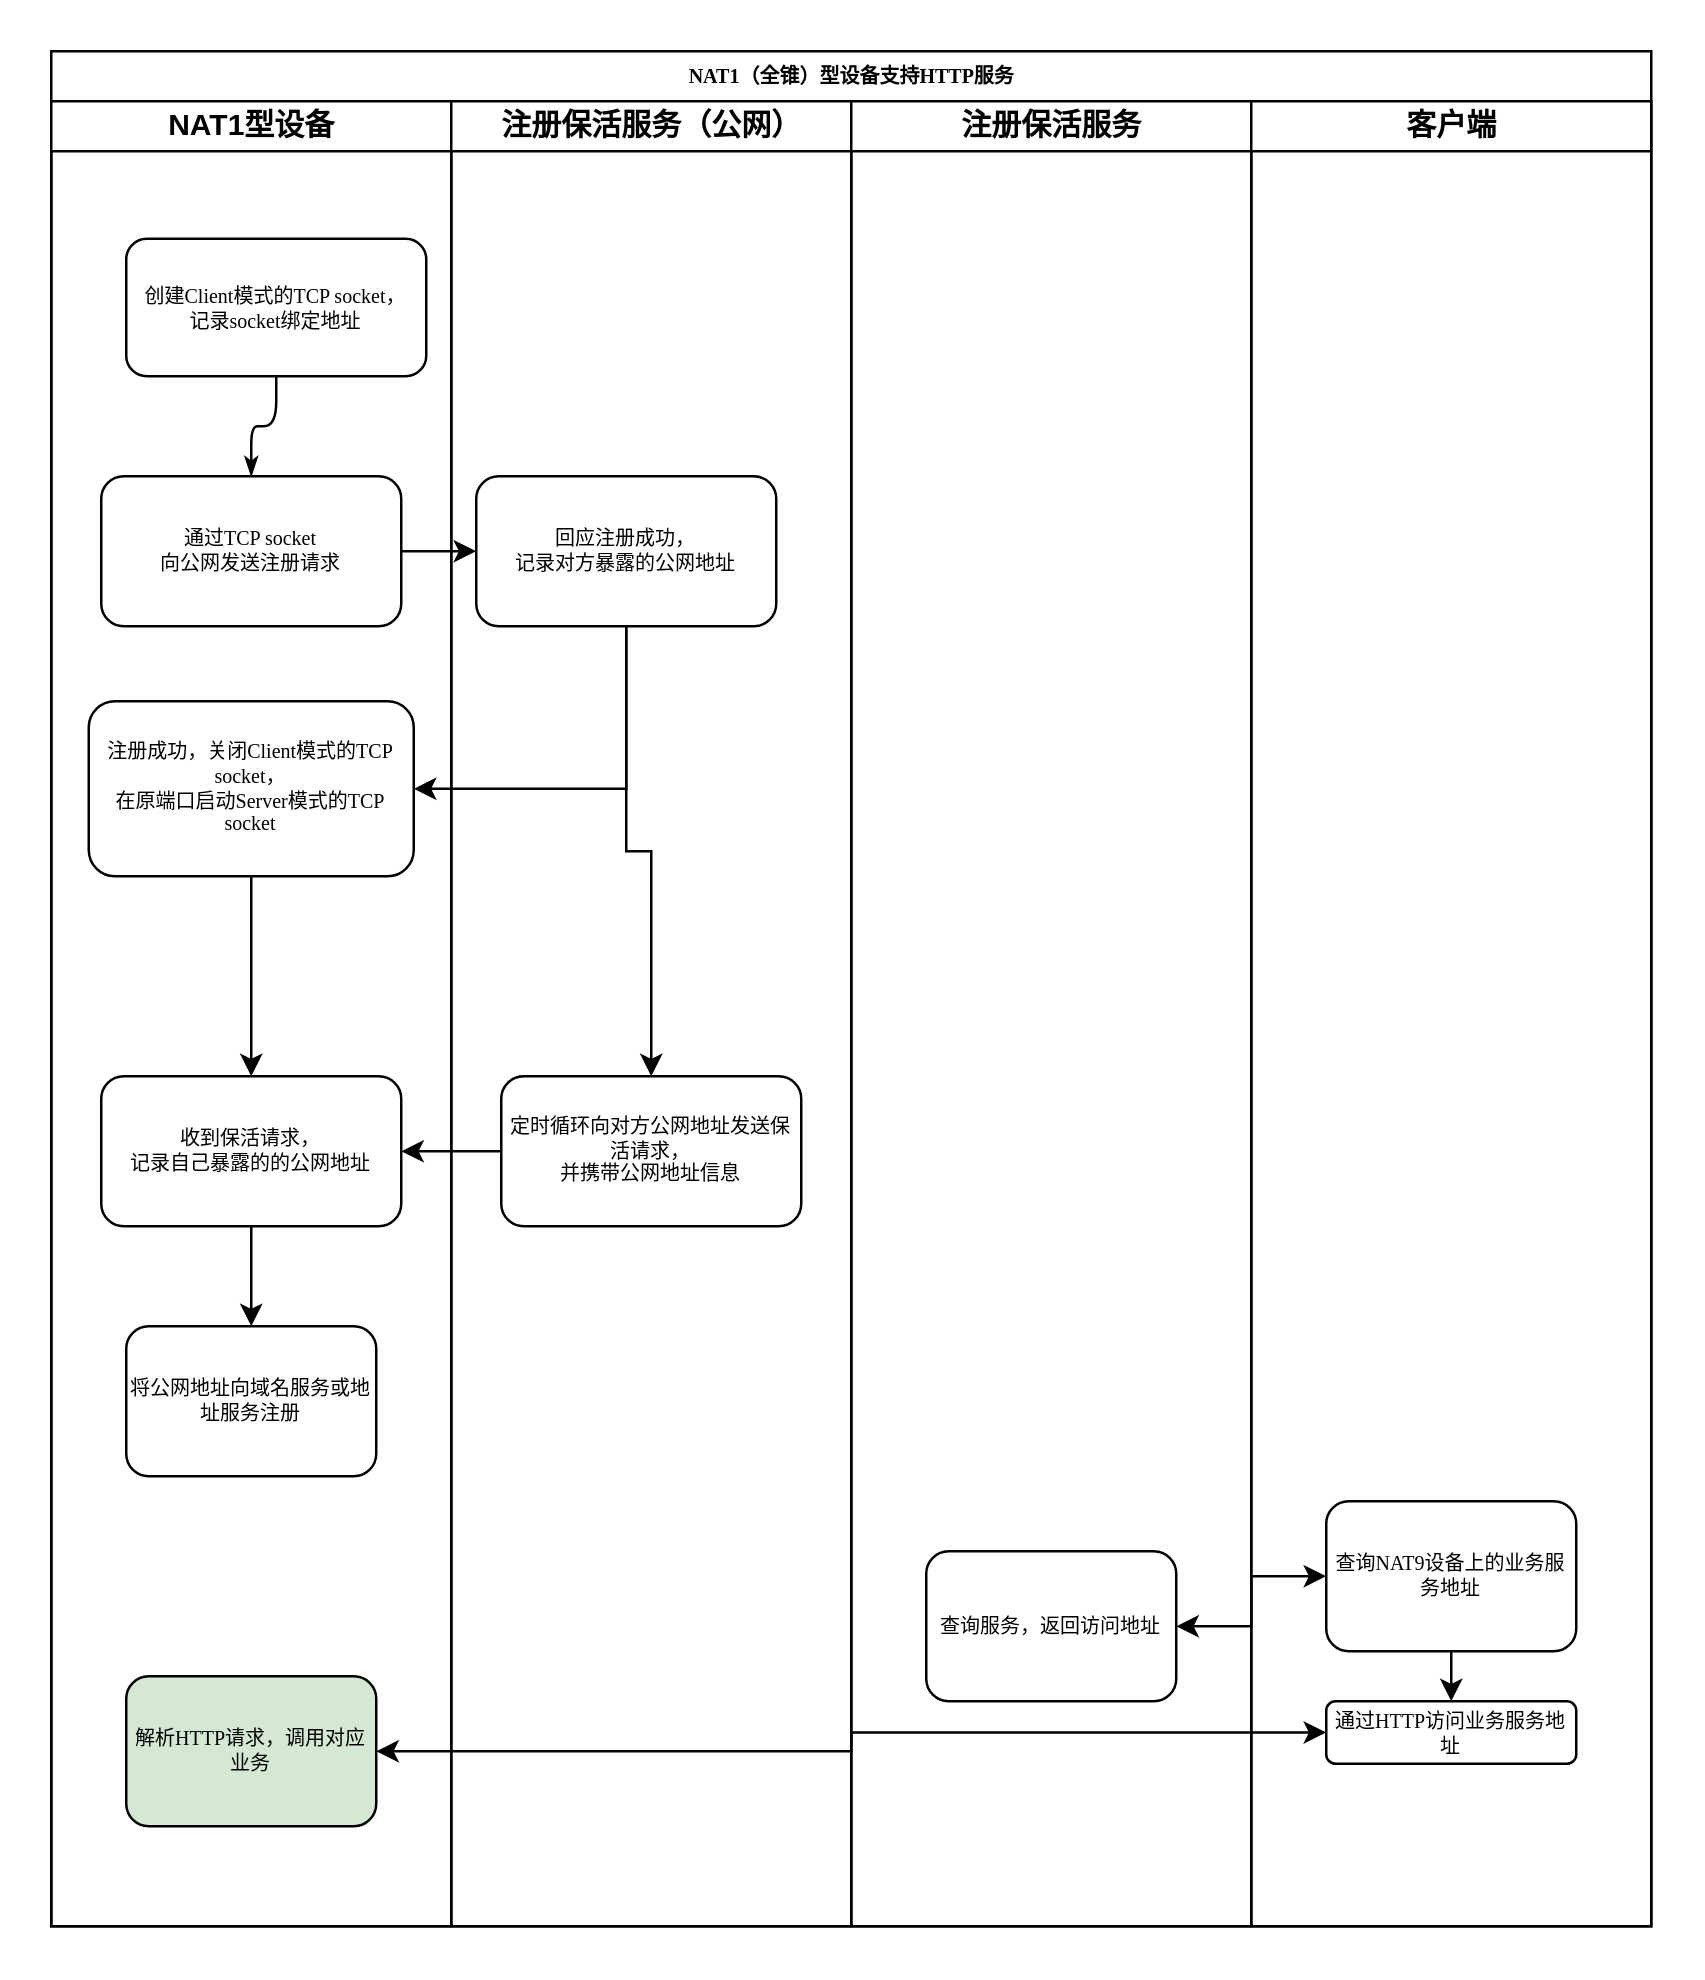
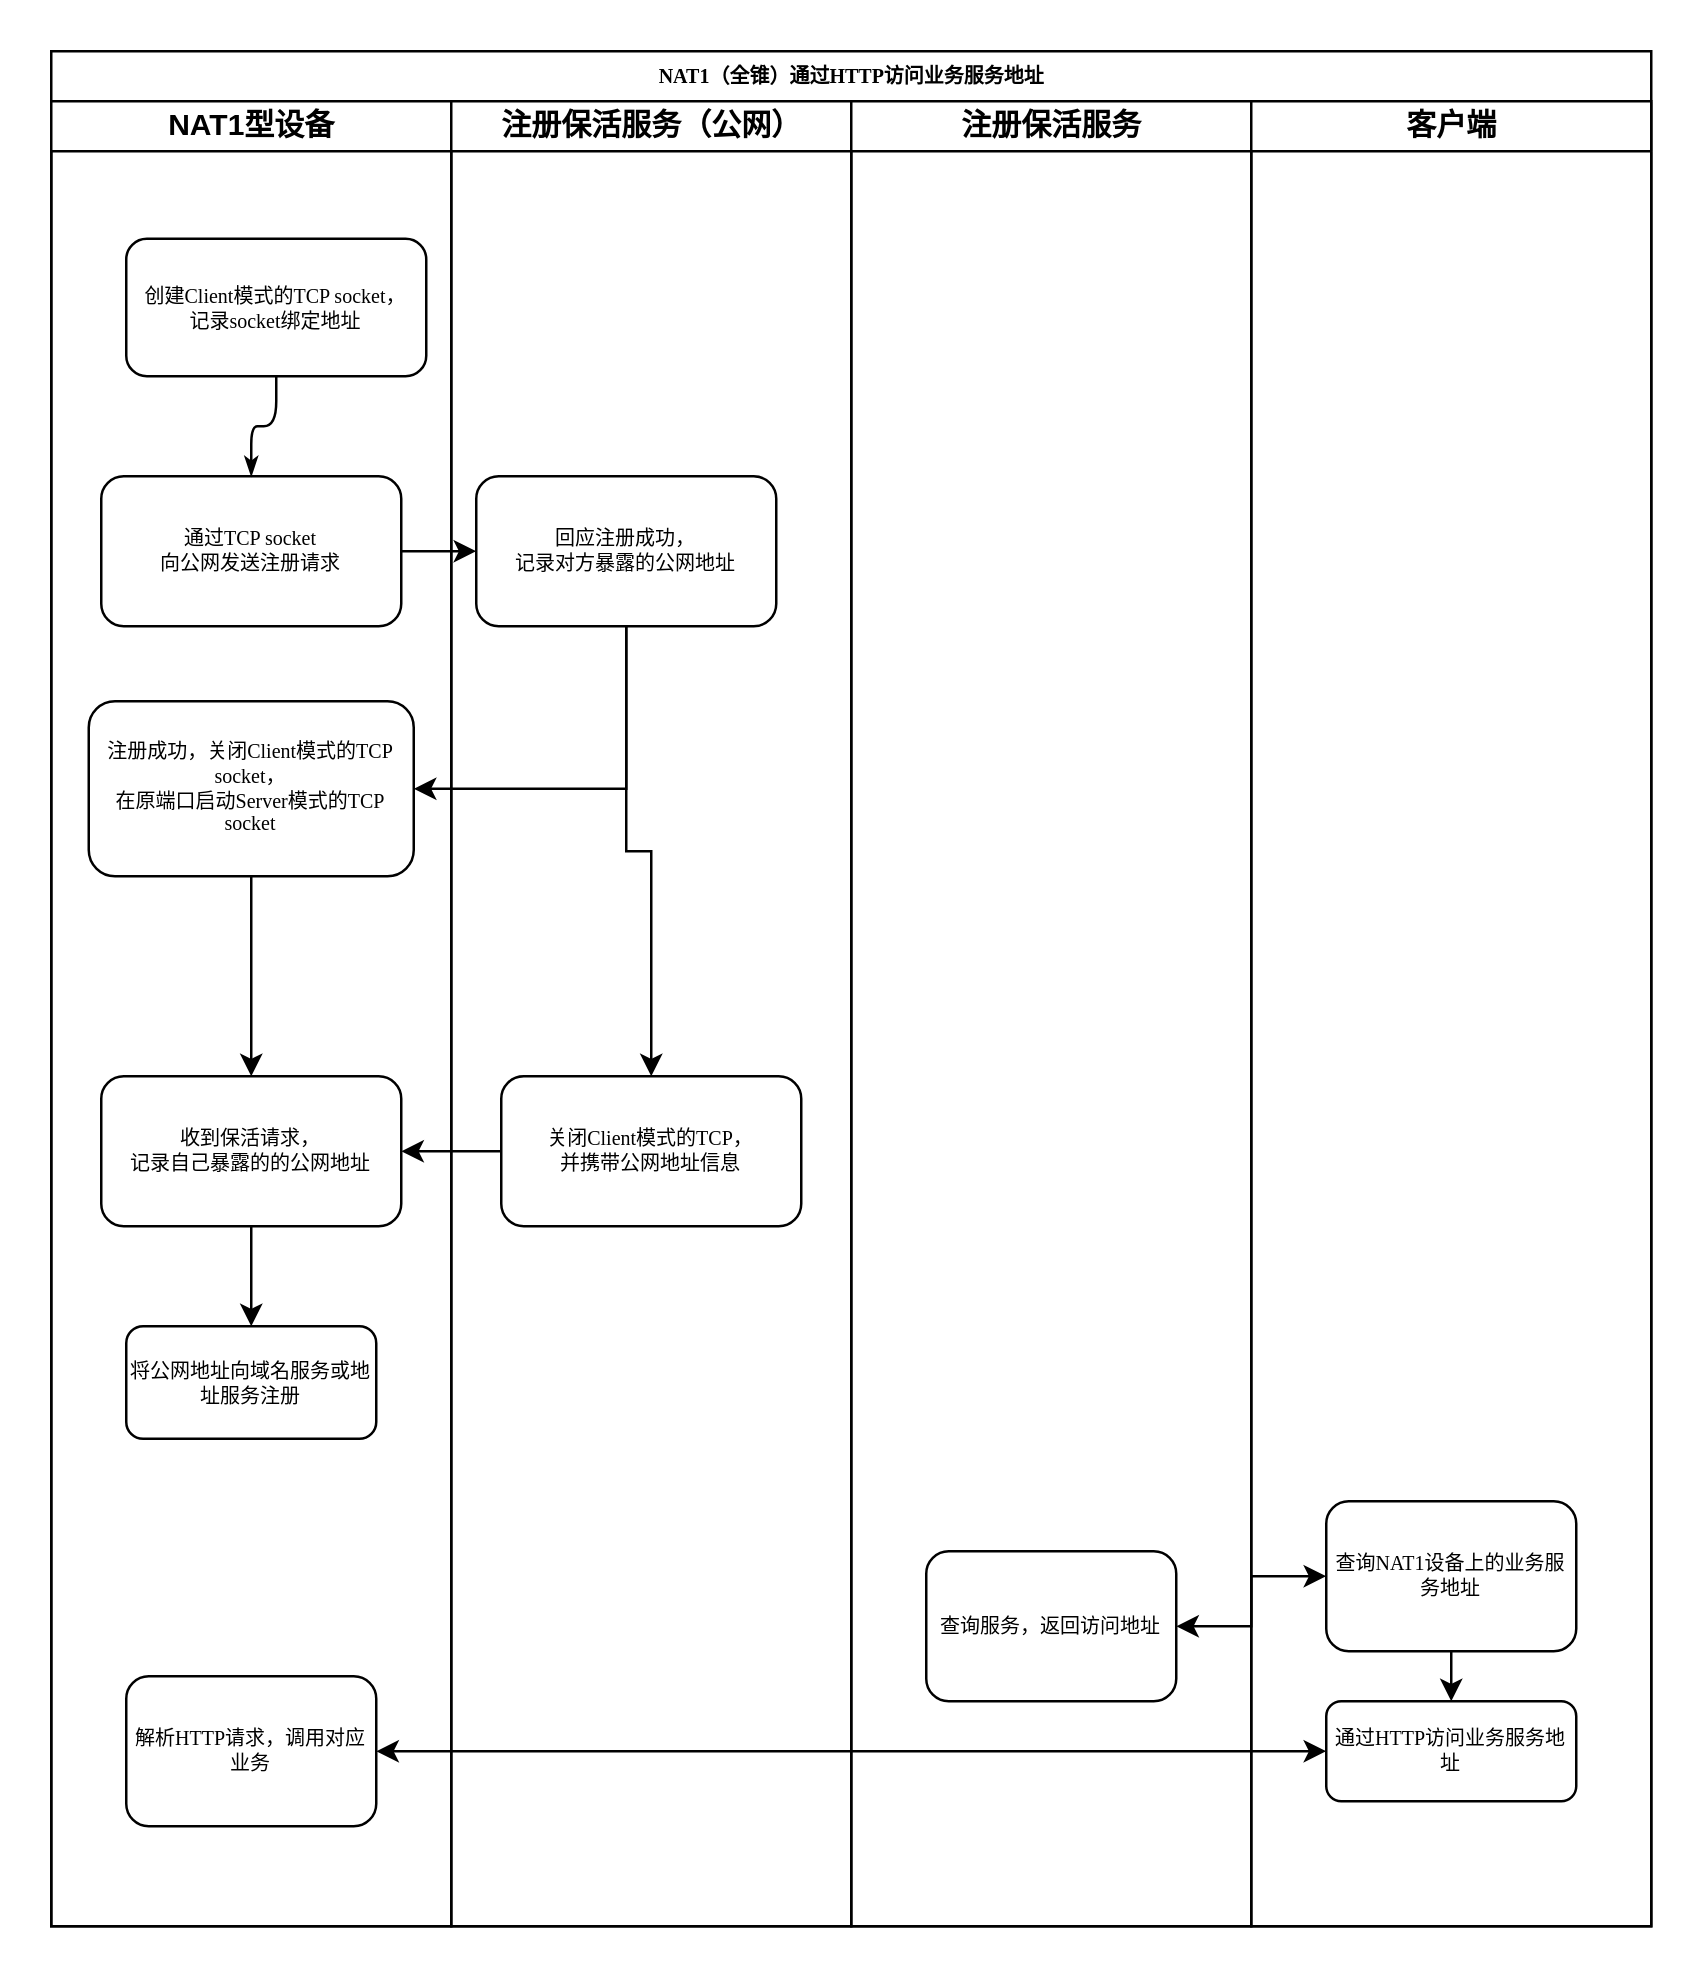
(853, 76) -> (853, 76)
(651, 1151) -> (651, 1151)
(251, 1401) -> (251, 1383)
(1451, 1576) -> (1451, 1576)
(1451, 1733) -> (1451, 1751)
(251, 1751) -> (251, 1751)
